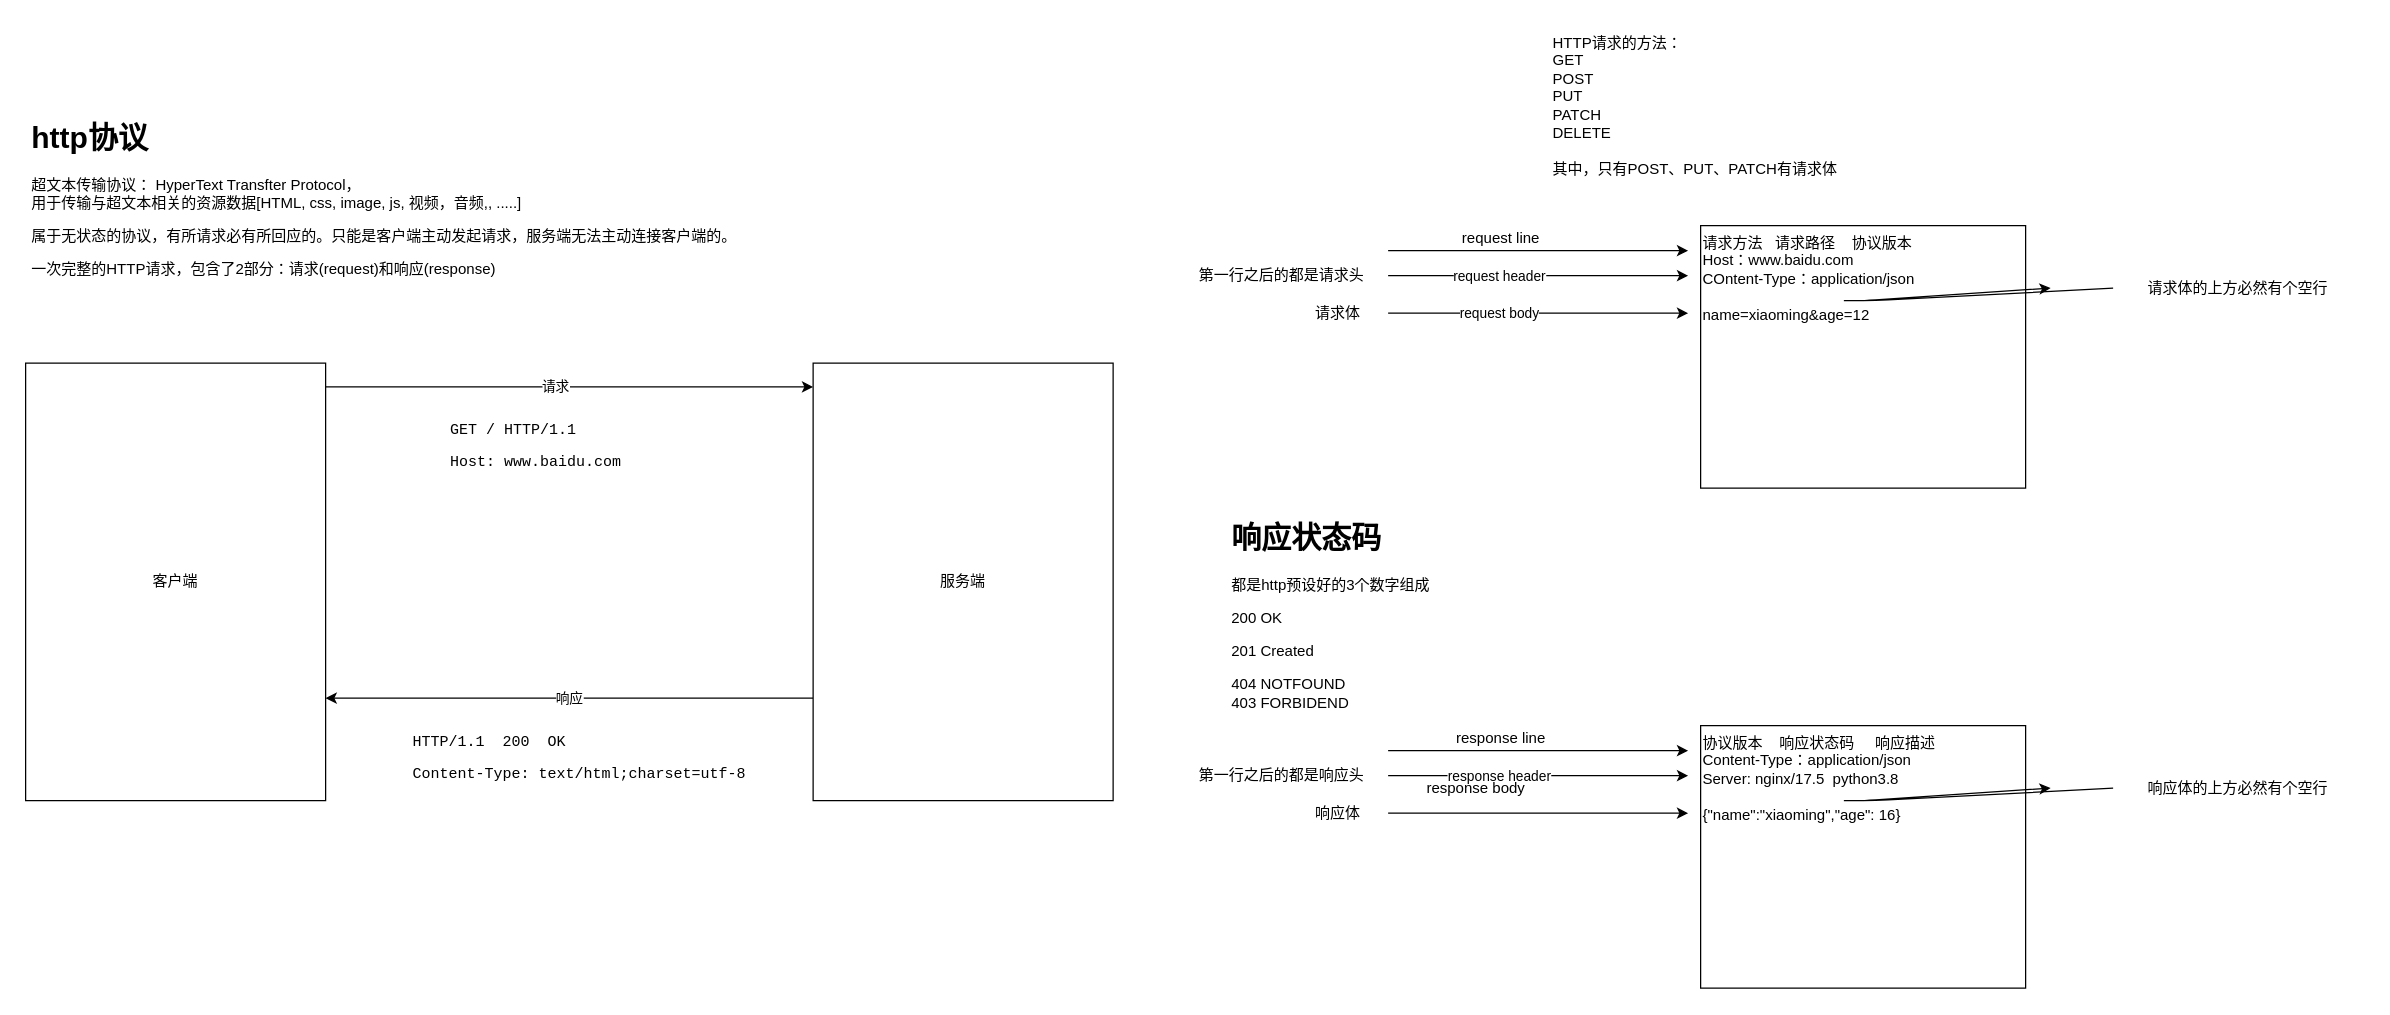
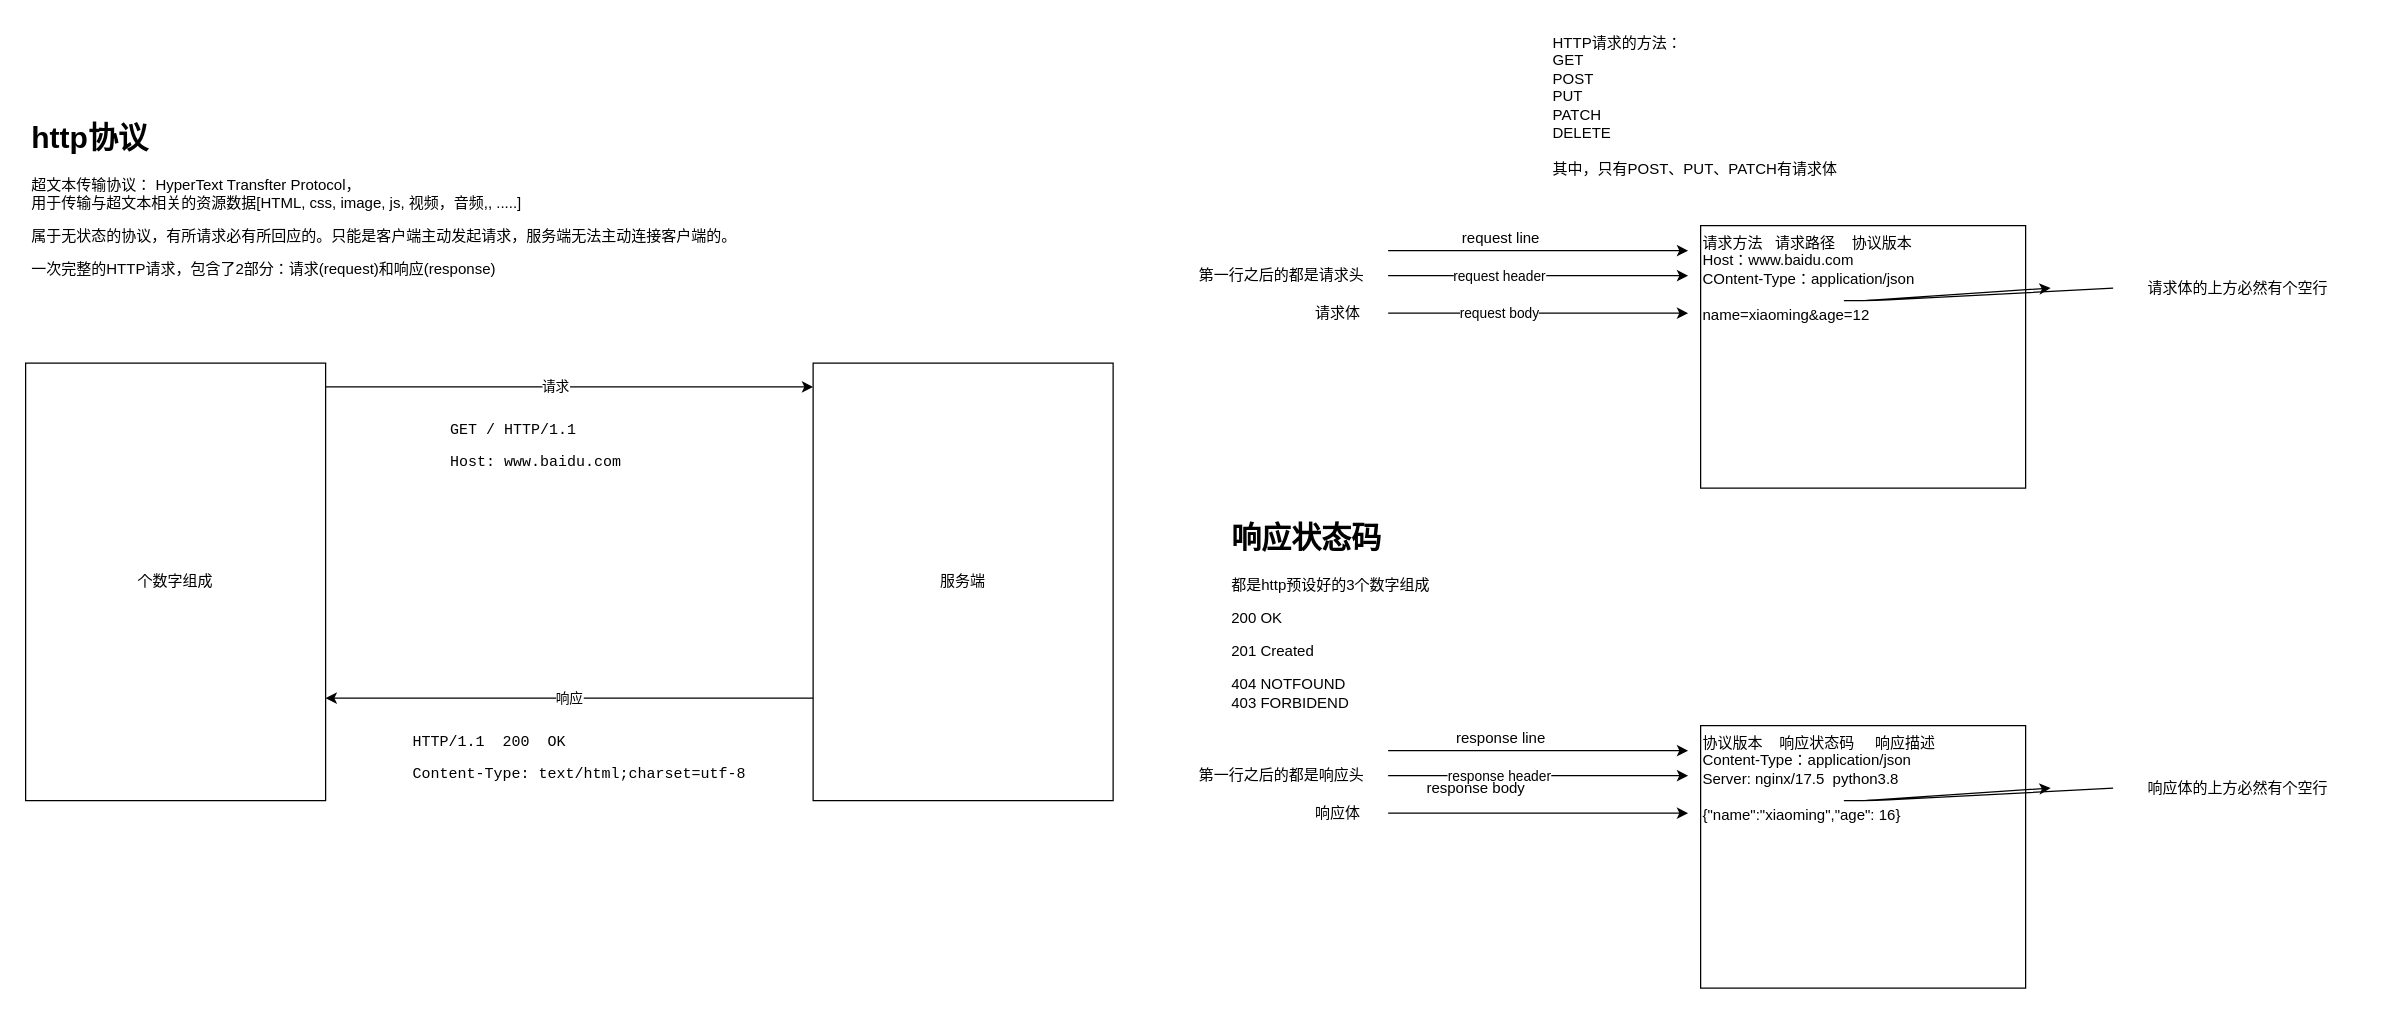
(176, 582) -> (176, 582)
